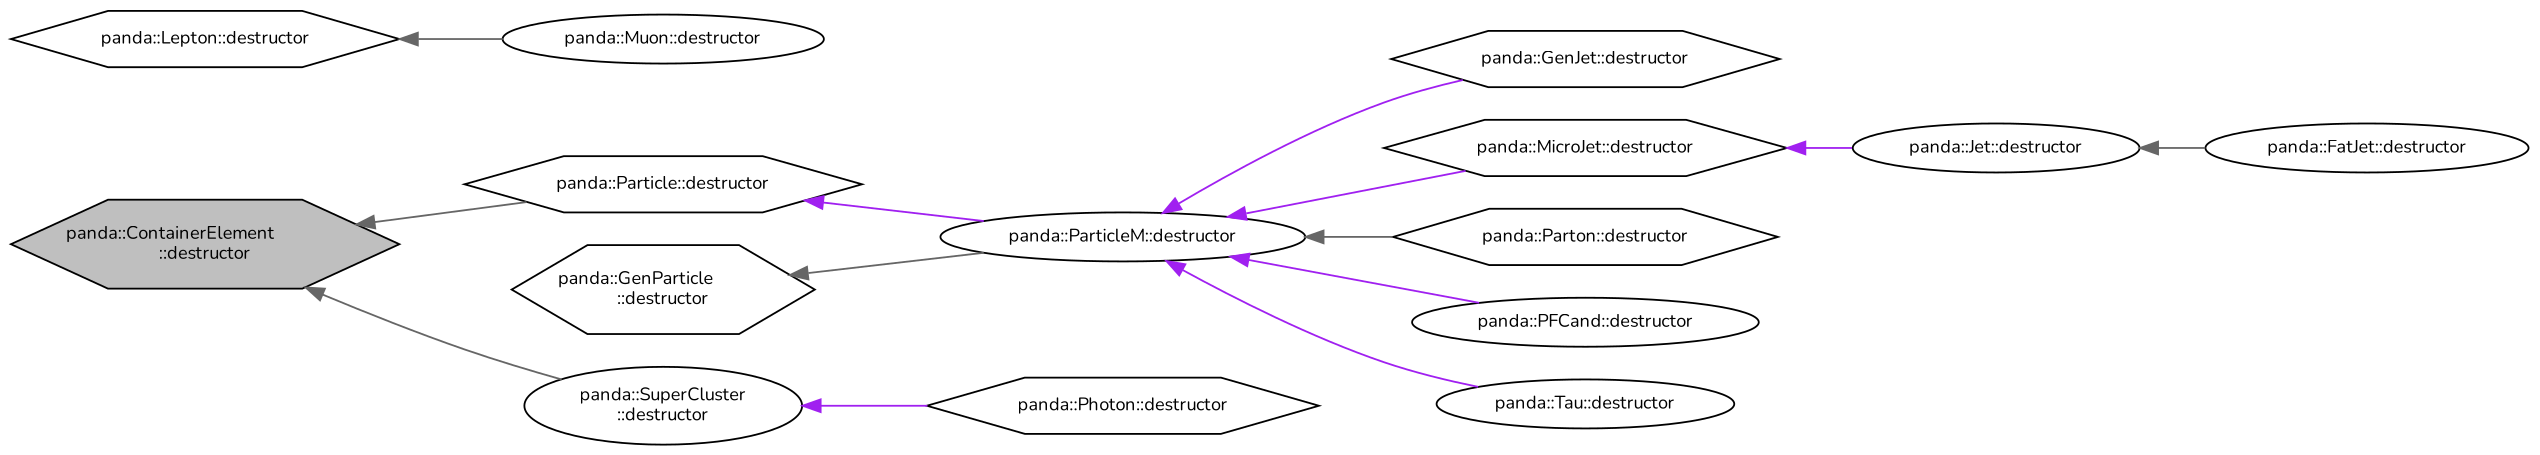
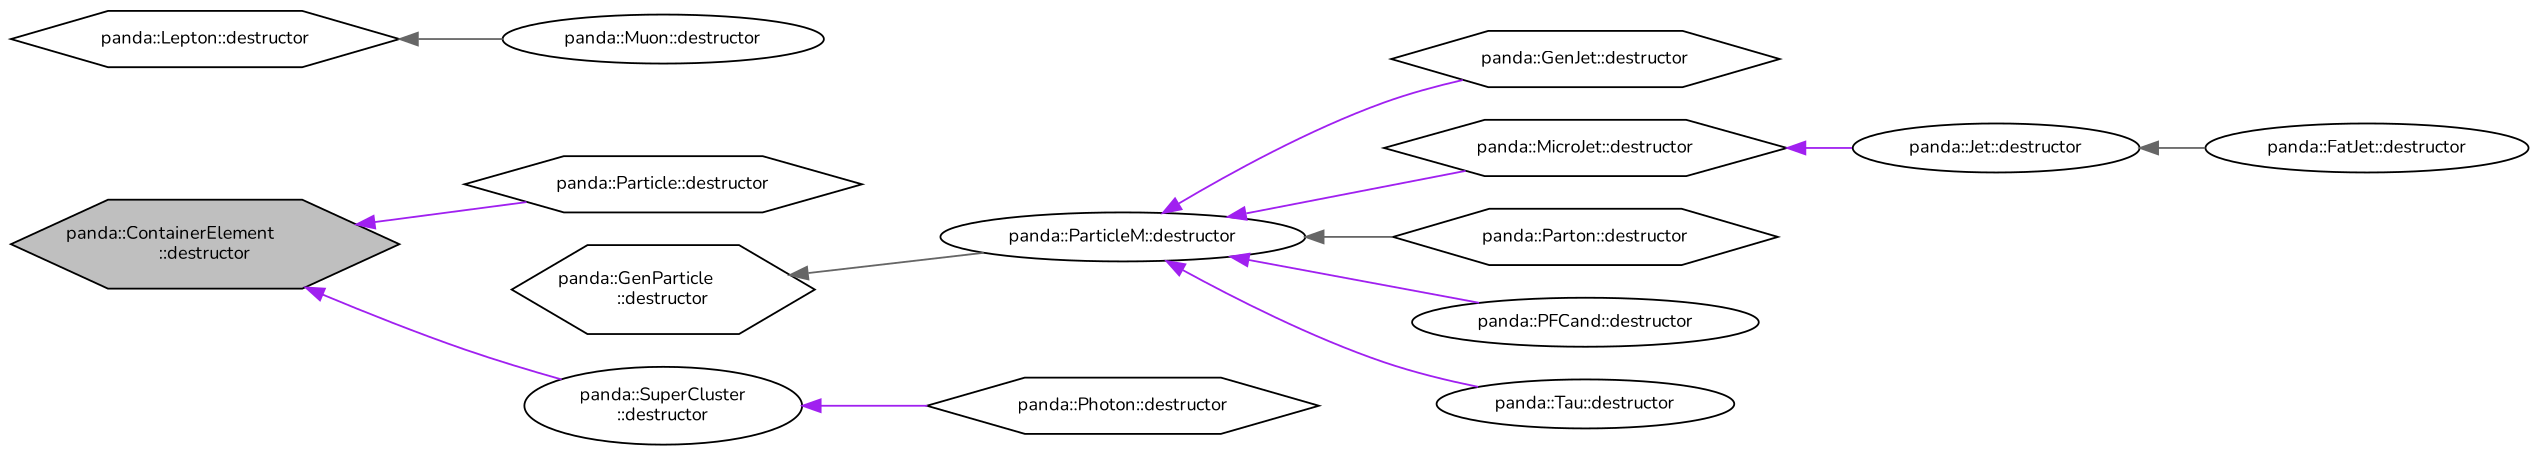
(451, 212) -> (451, 212)
(903, 212) -> none
(441, 341) -> (441, 341)
